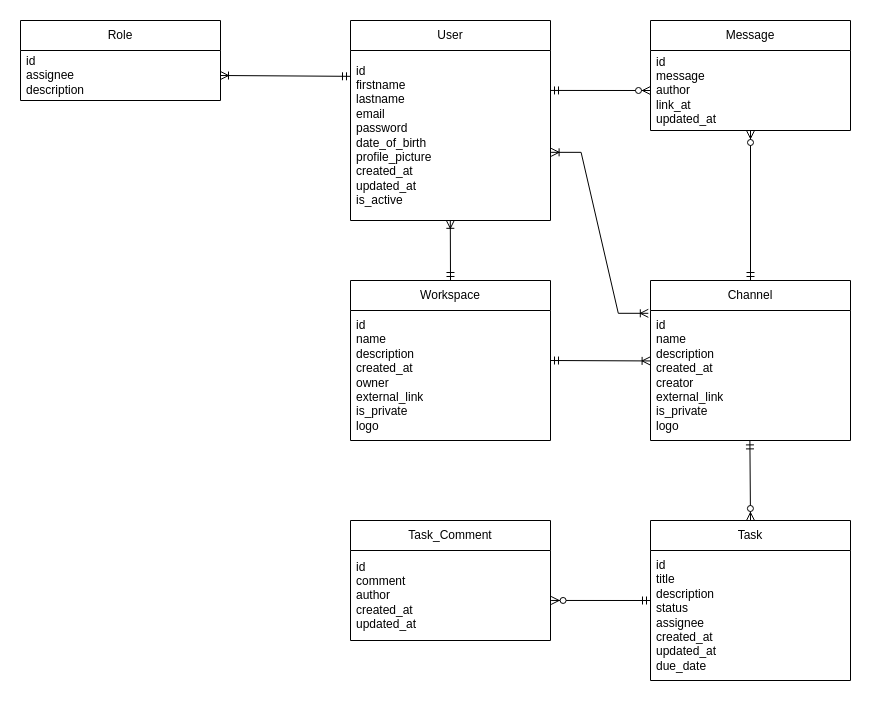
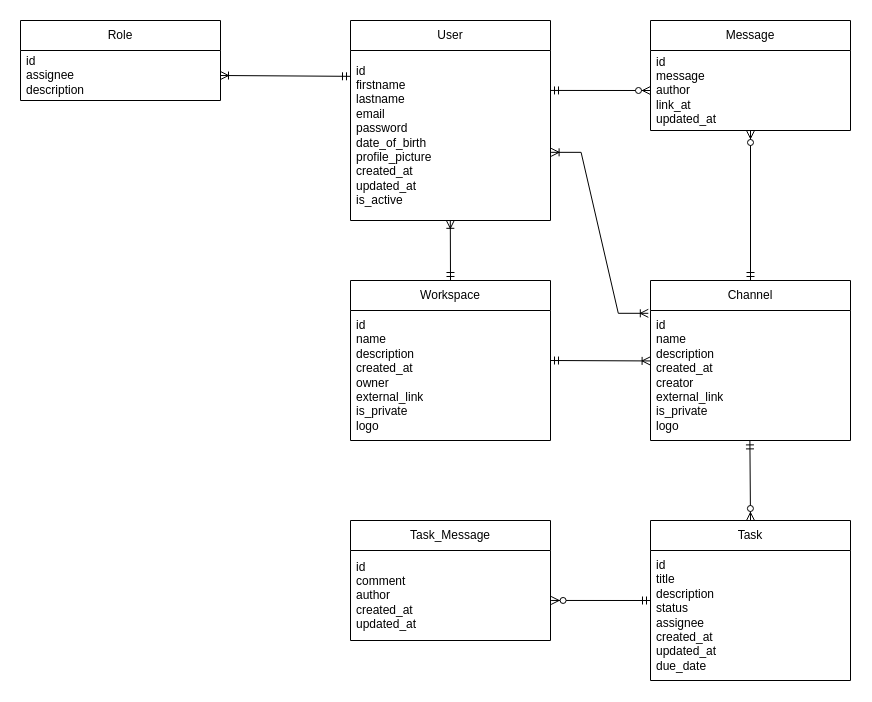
(451, 536) -> (451, 536)
